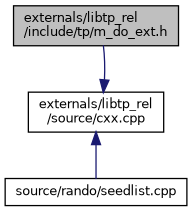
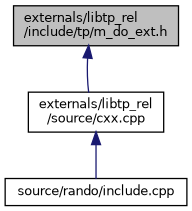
(105, 63) -> (87, 75)
(96, 192) -> (96, 192)
